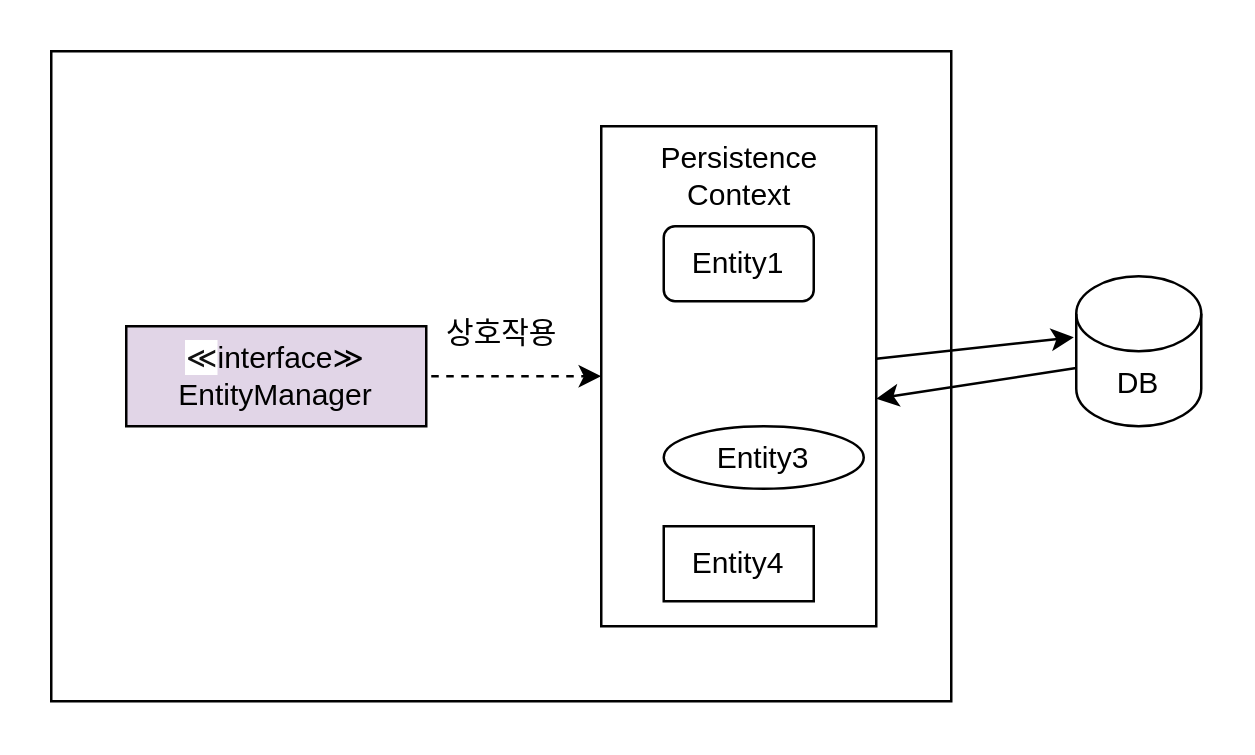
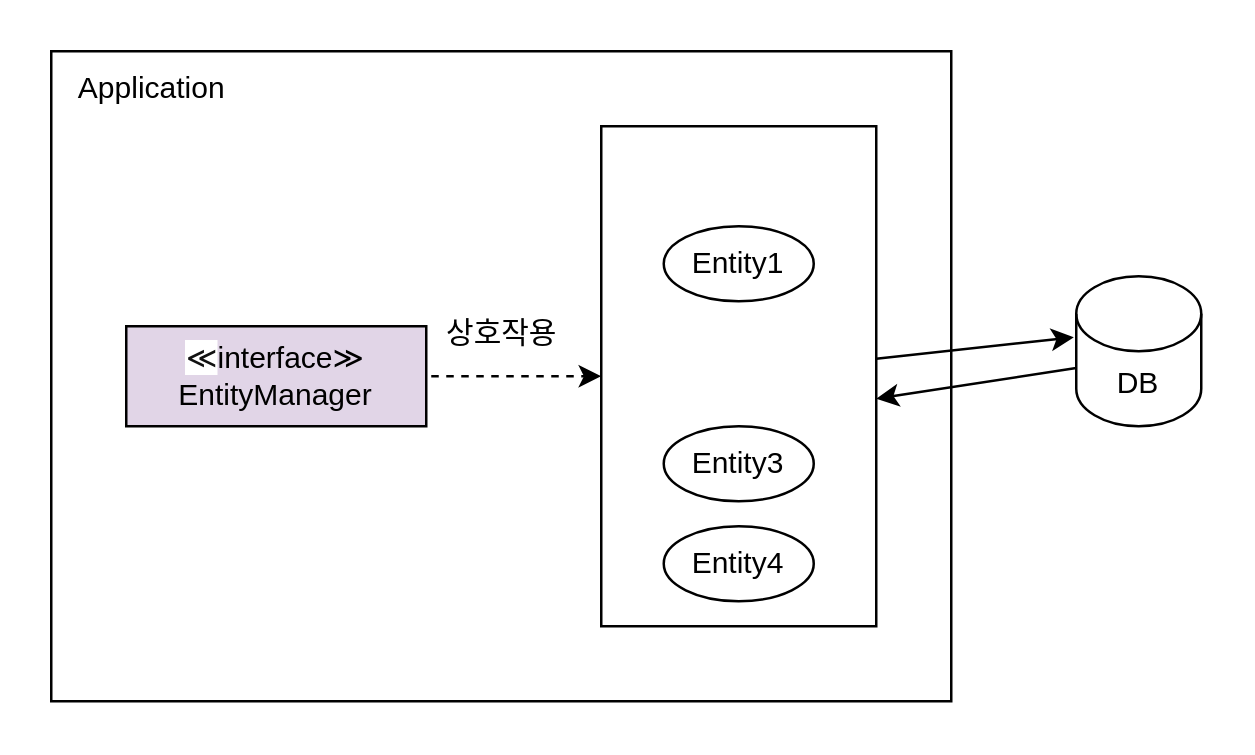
none -> (151, 89)
(739, 176) -> none
(739, 264) -> (739, 264)
(764, 458) -> (739, 464)
(739, 564) -> (739, 564)
